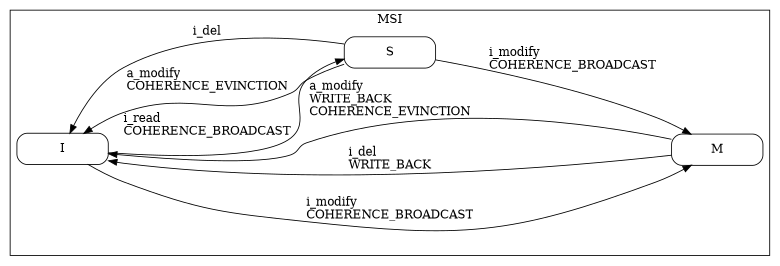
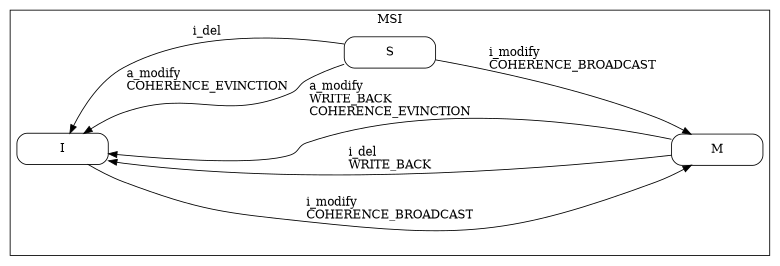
(250, 151) -> none
